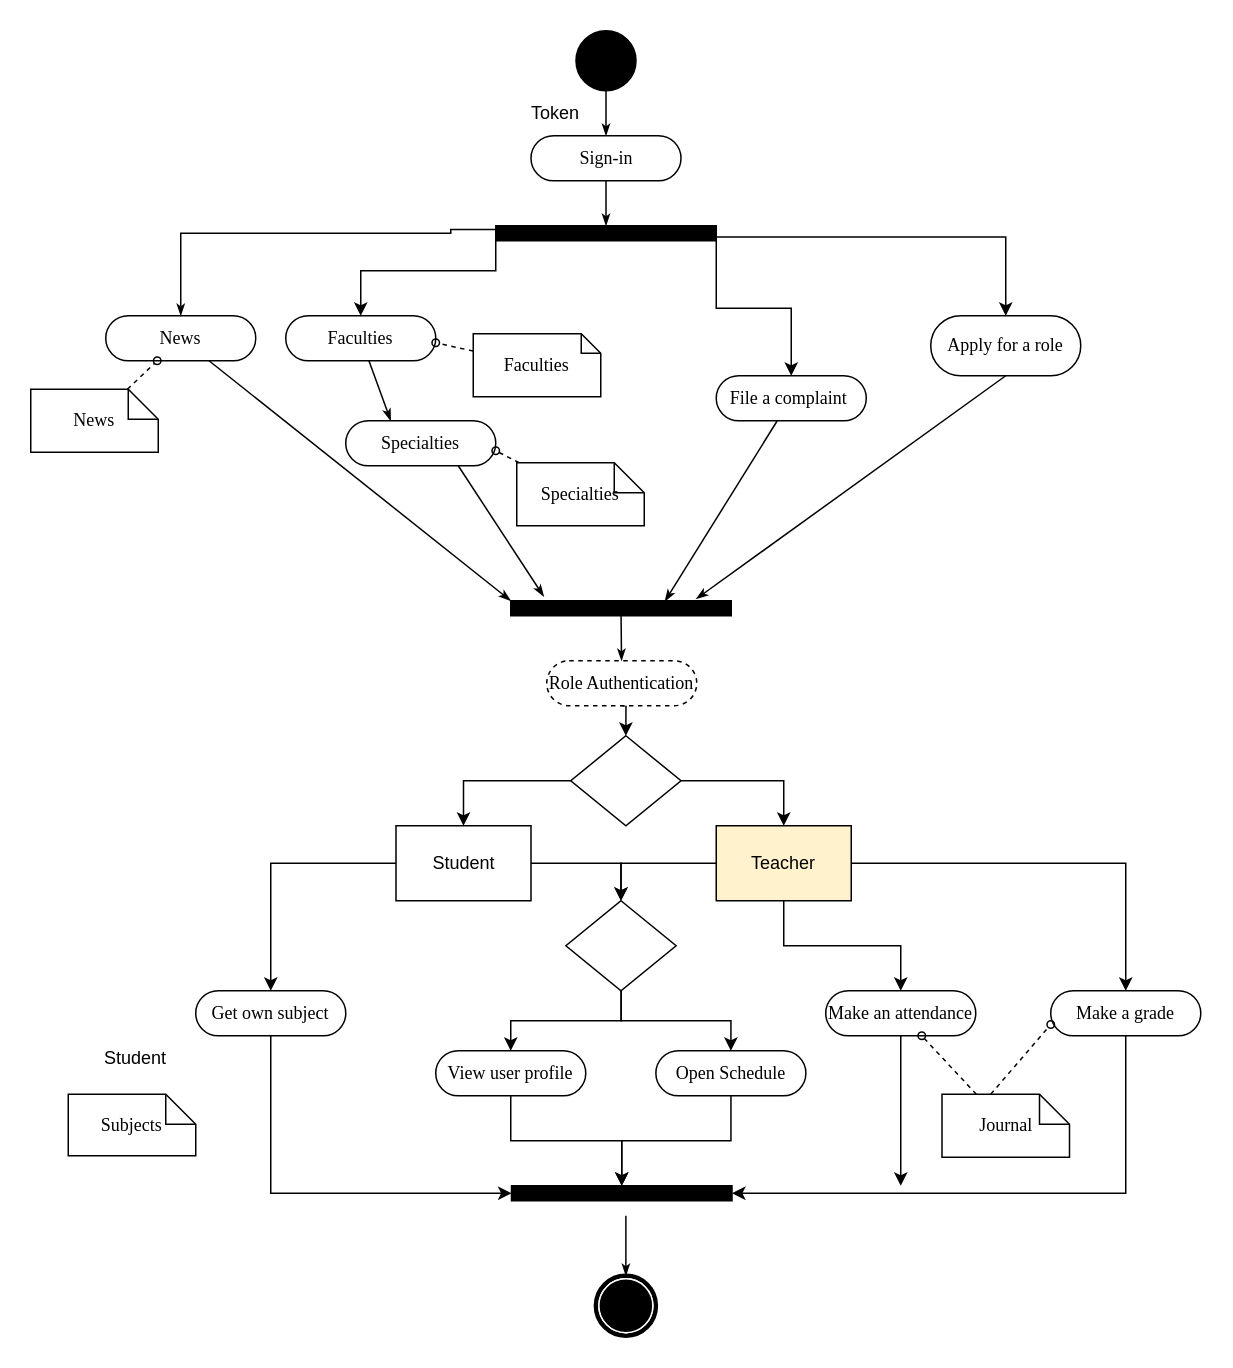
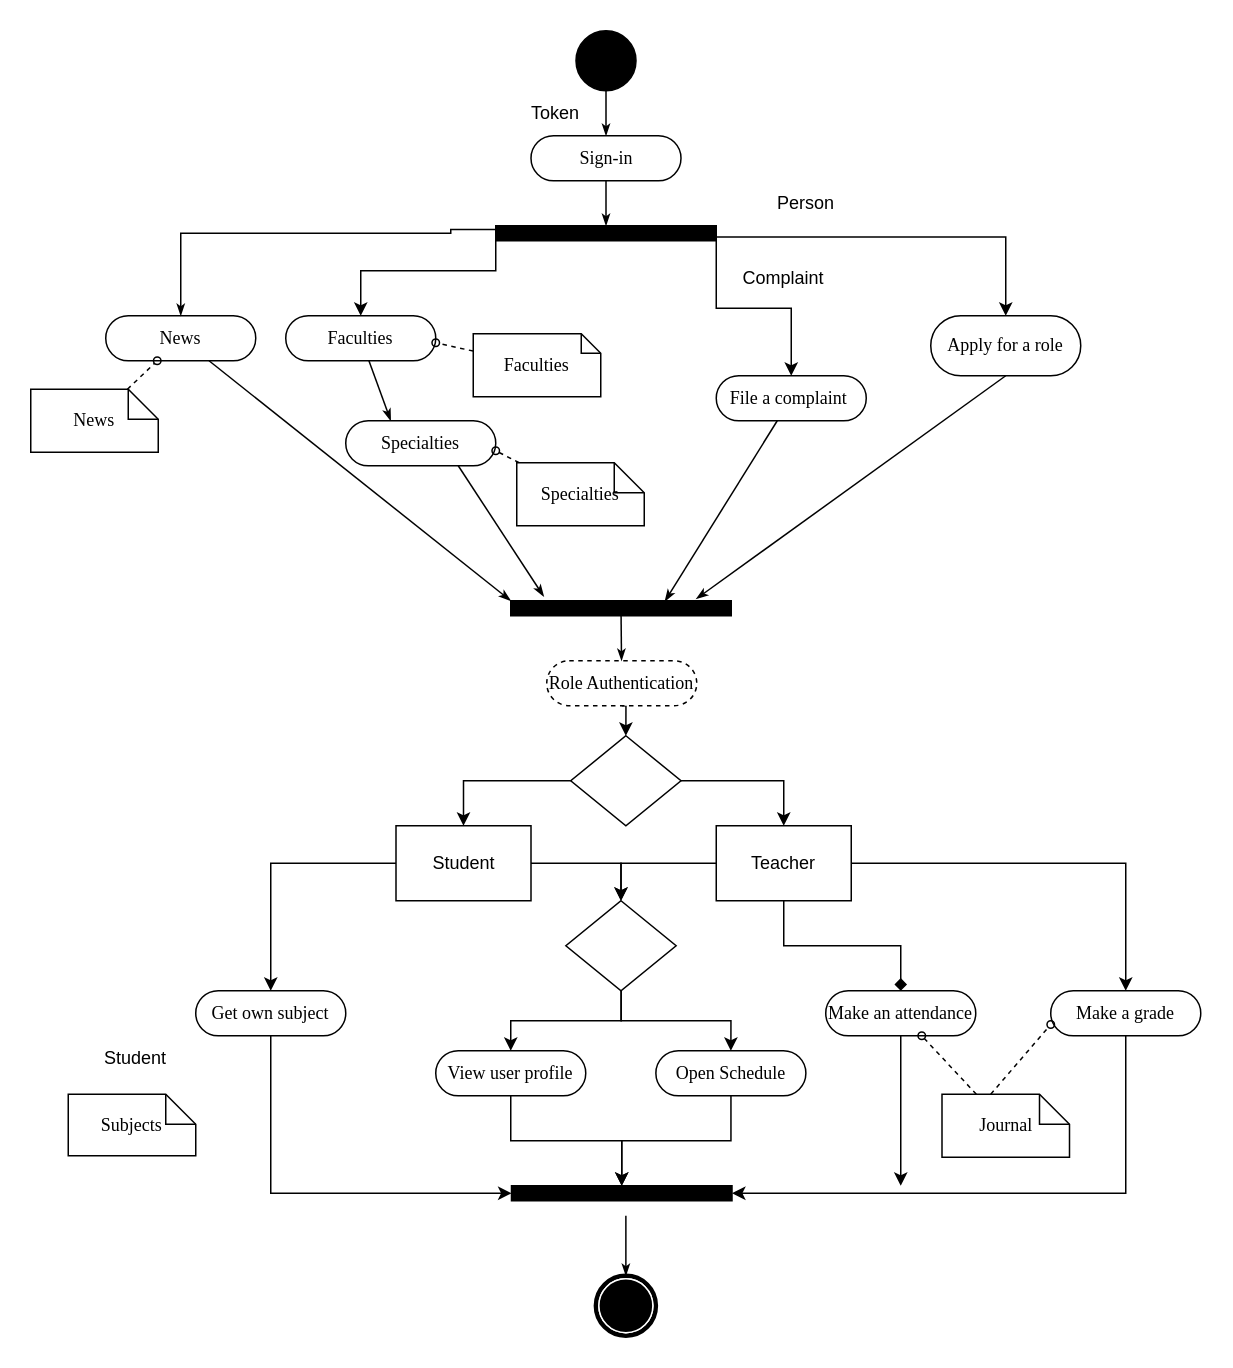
none -> (806, 203)
none -> (784, 278)
(784, 863) -> (784, 863)
(901, 979) -> (901, 978)
